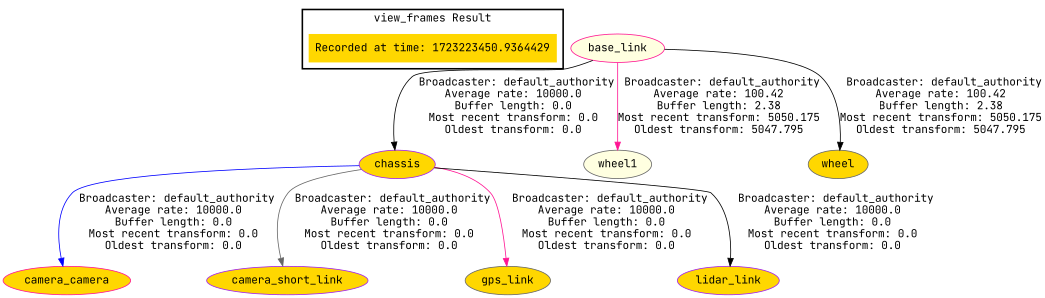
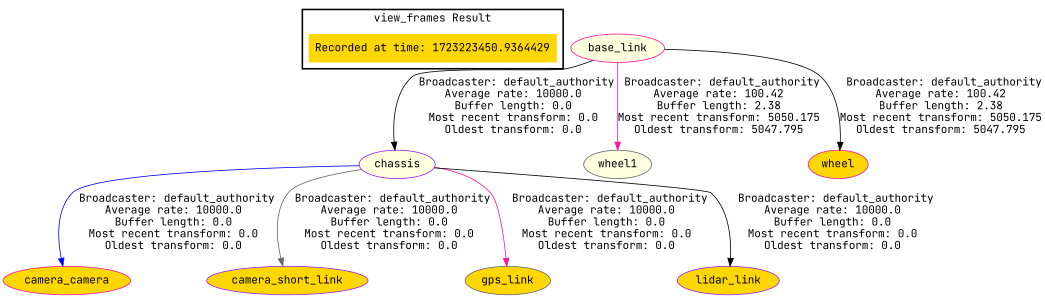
(397, 164) -> (397, 164)
(838, 164) -> (838, 164)
